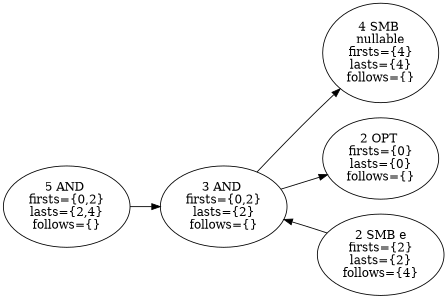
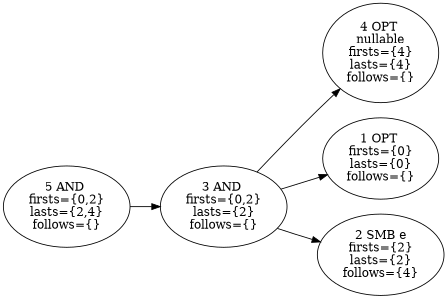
(381, 53) -> (381, 53)
(381, 158) -> (381, 158)
(310, 227) -> (295, 234)
